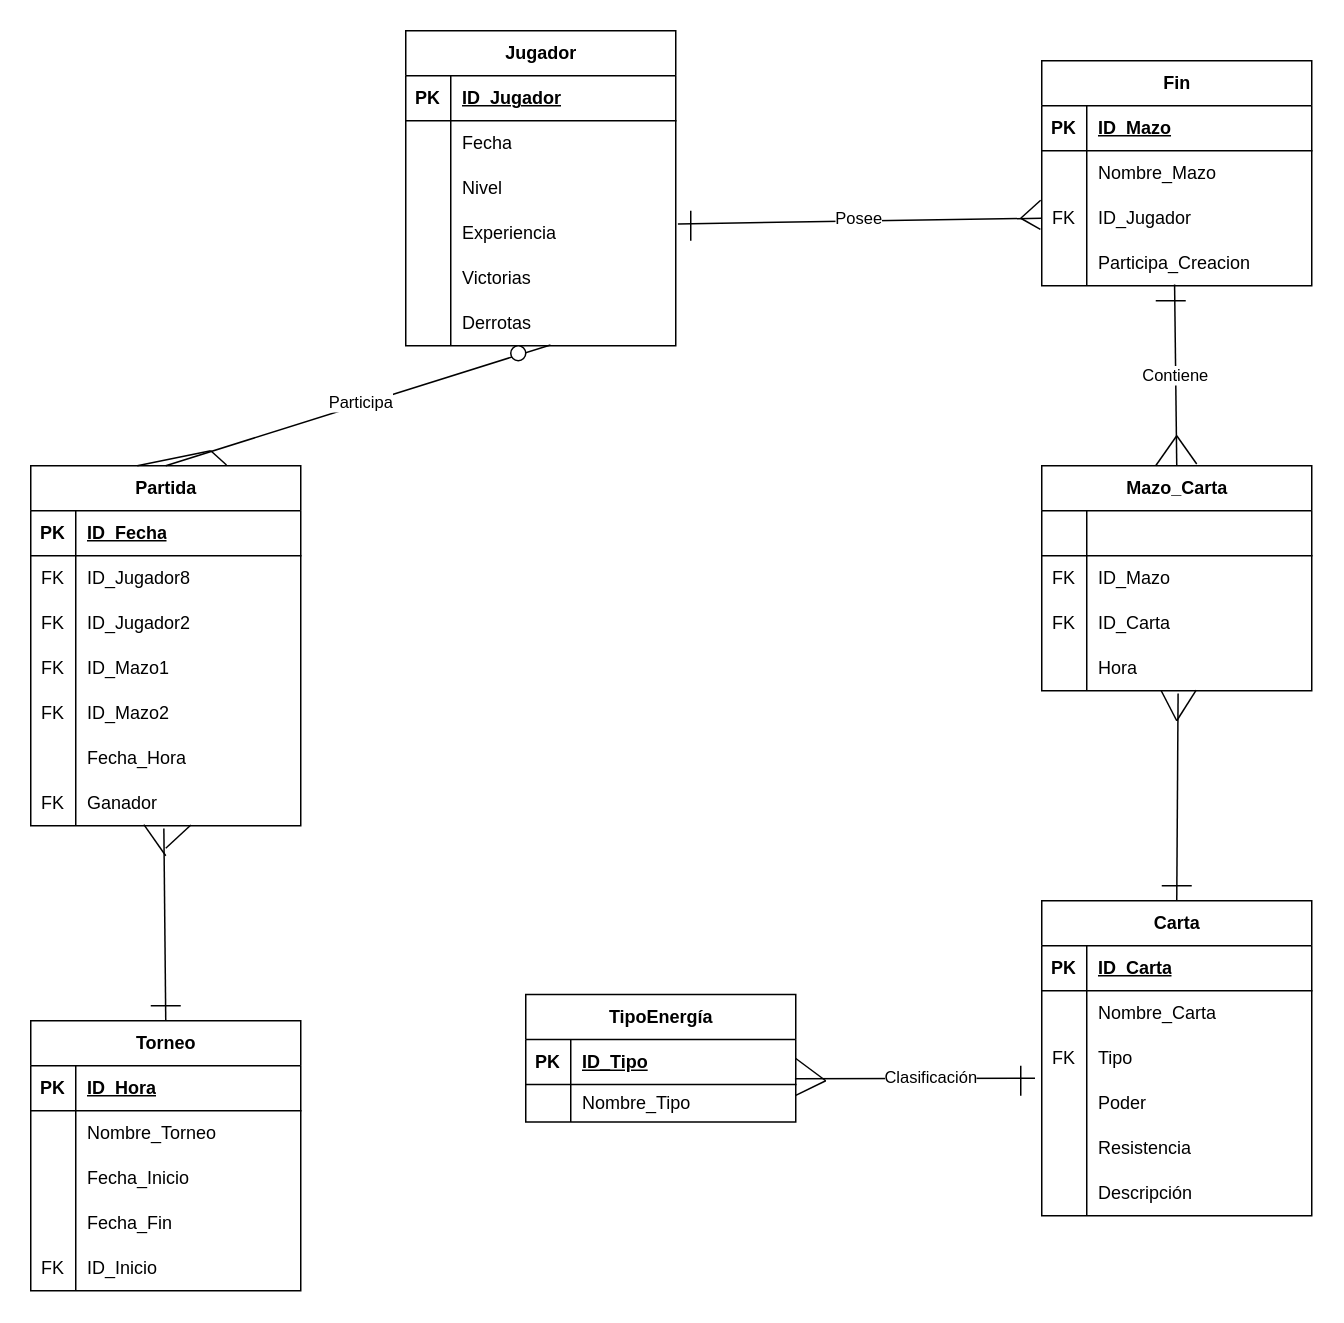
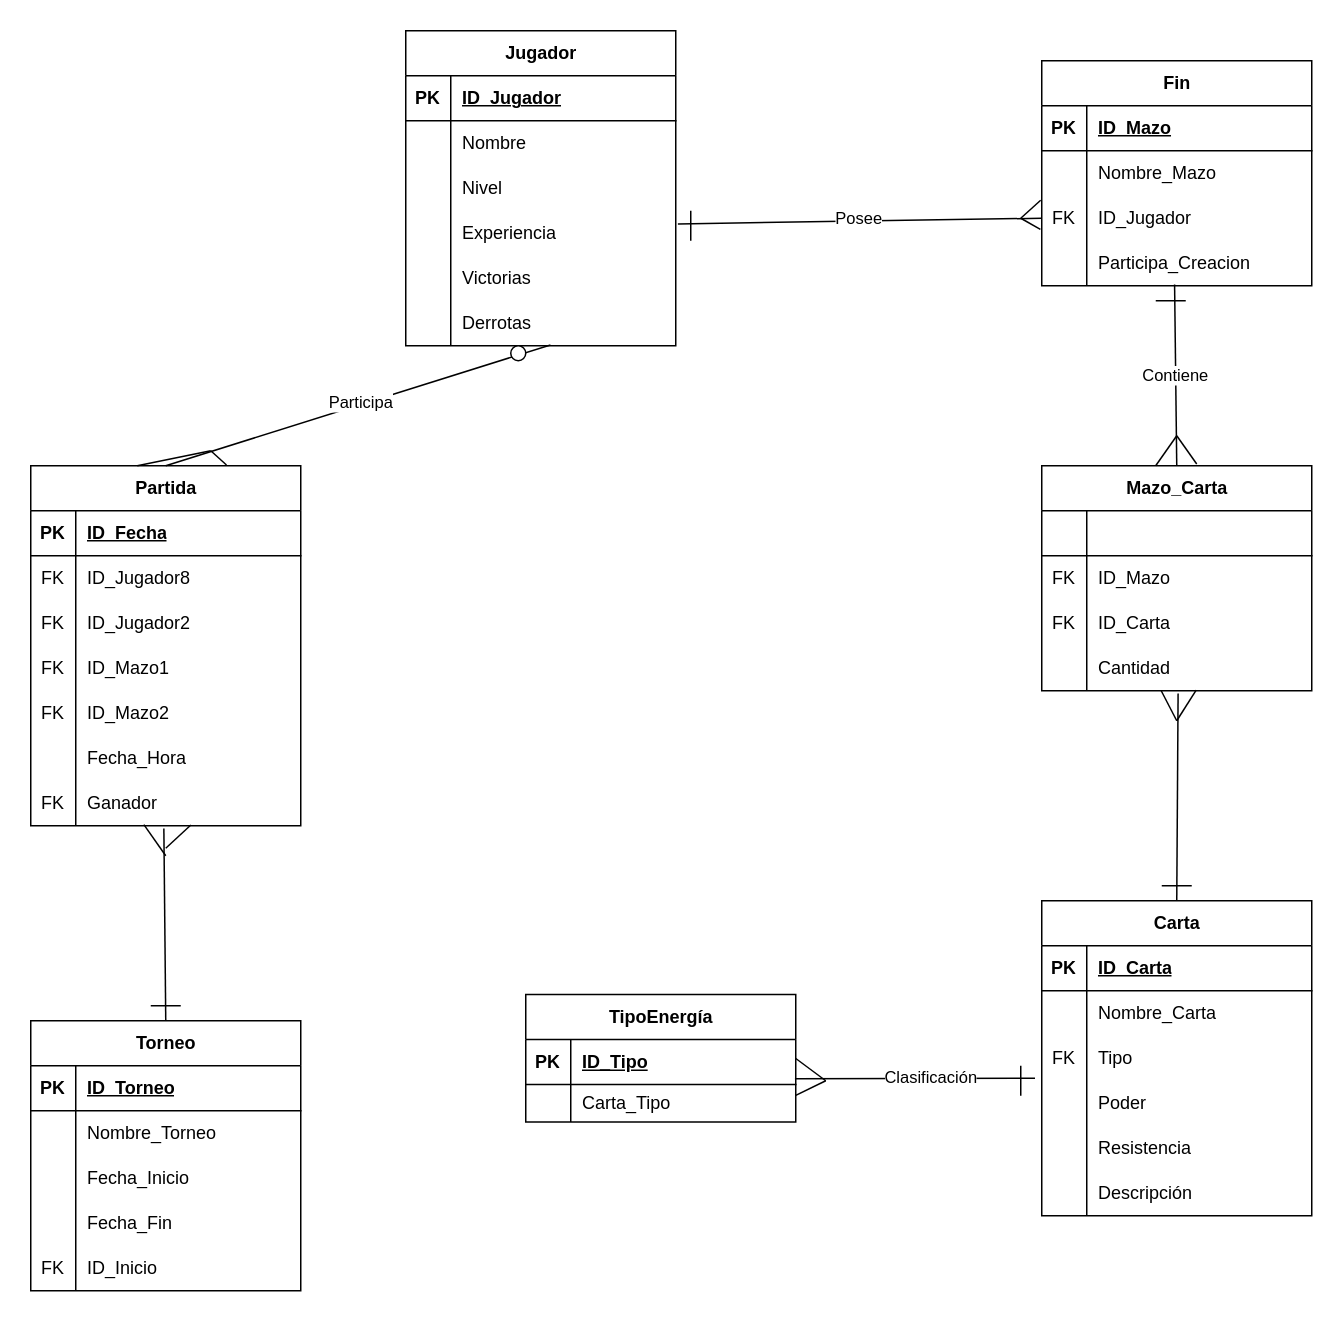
(488, 143) -> (493, 143)
(1119, 668) -> (1137, 668)
(123, 1088) -> (133, 1088)
(636, 1103) -> (631, 1103)
